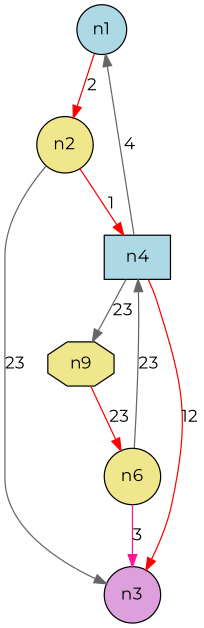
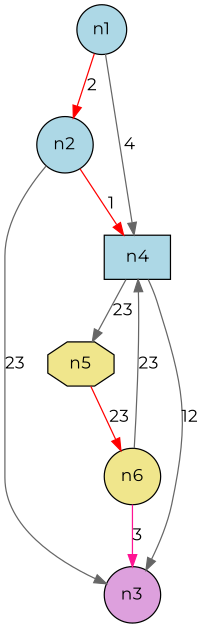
(65, 145) -> (65, 145)
(121, 151) -> (119, 138)
(81, 364) -> (81, 364)
(182, 419) -> (182, 419)
